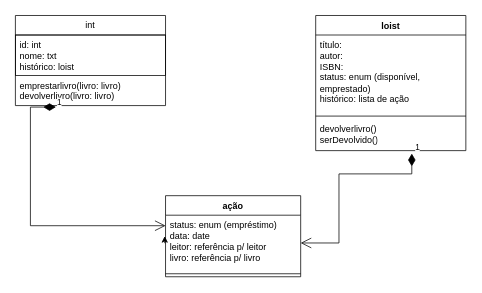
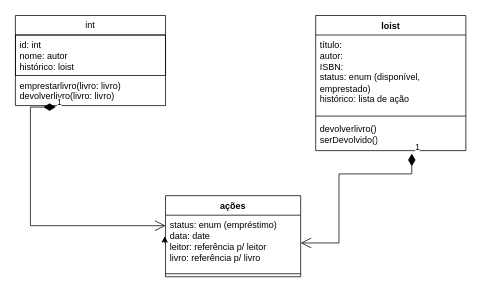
(53, 56) -> (53, 56)
(233, 206) -> (233, 206)
